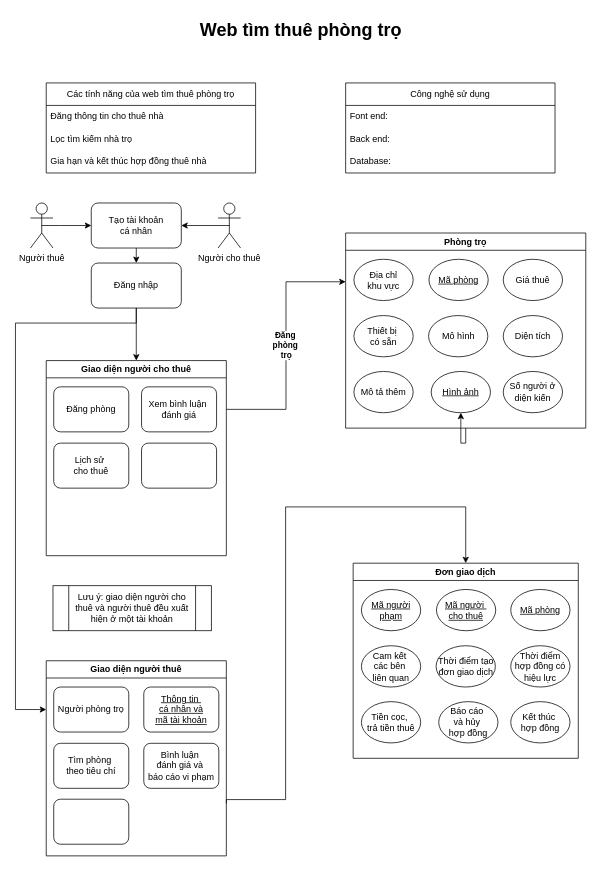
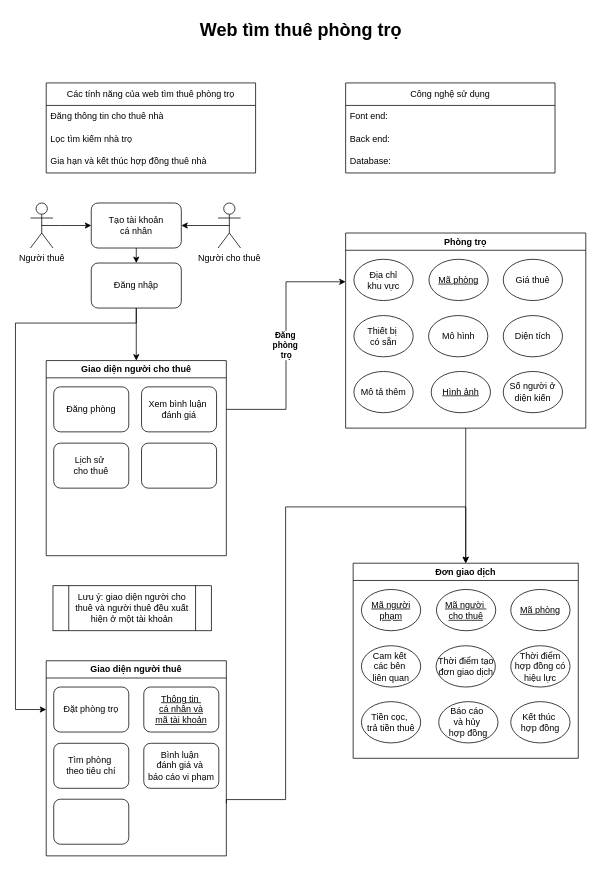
(461, 433) -> (465, 472)
(91, 709) -> (91, 709)
